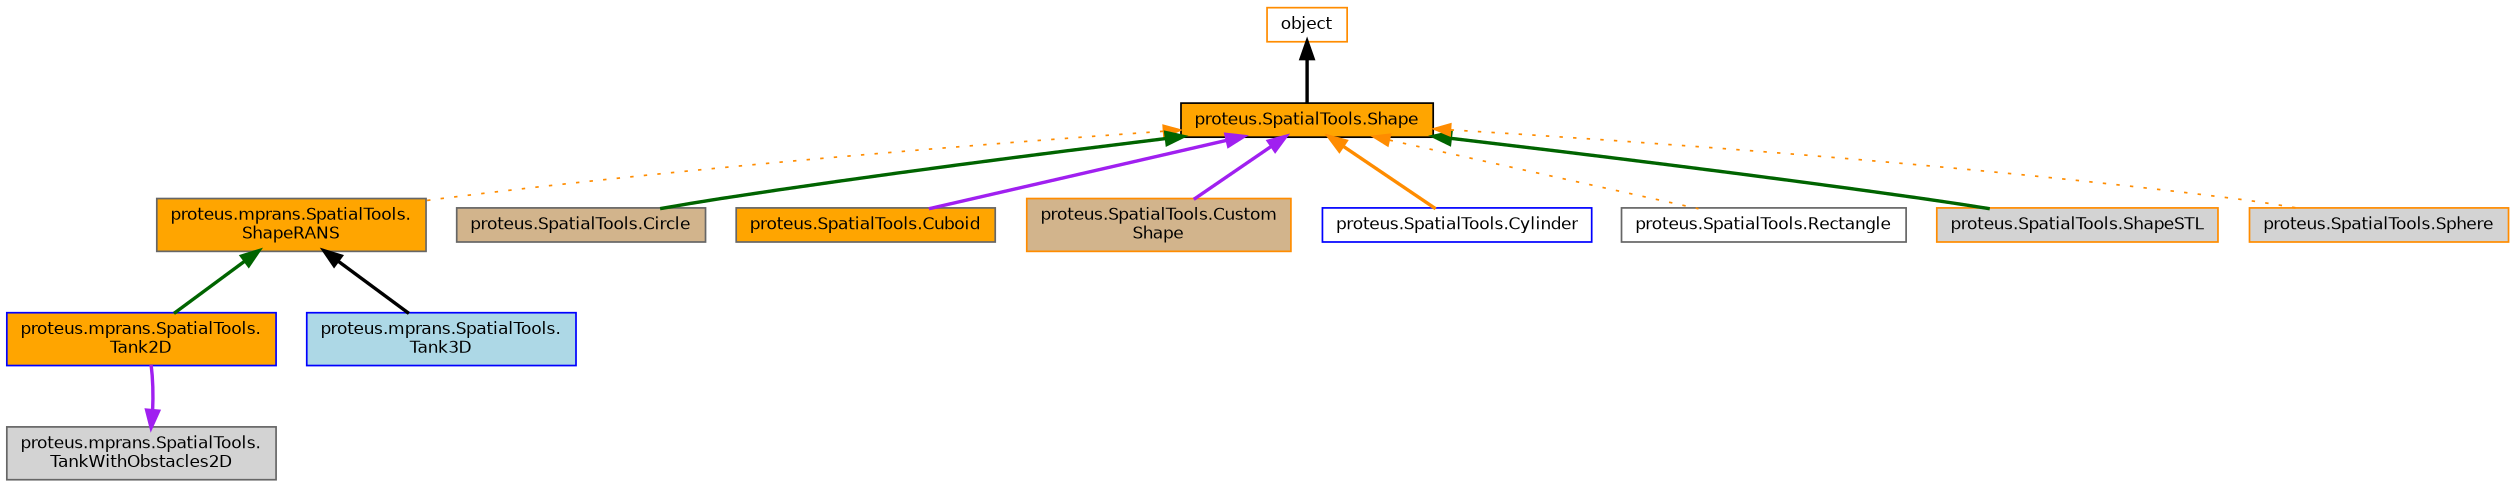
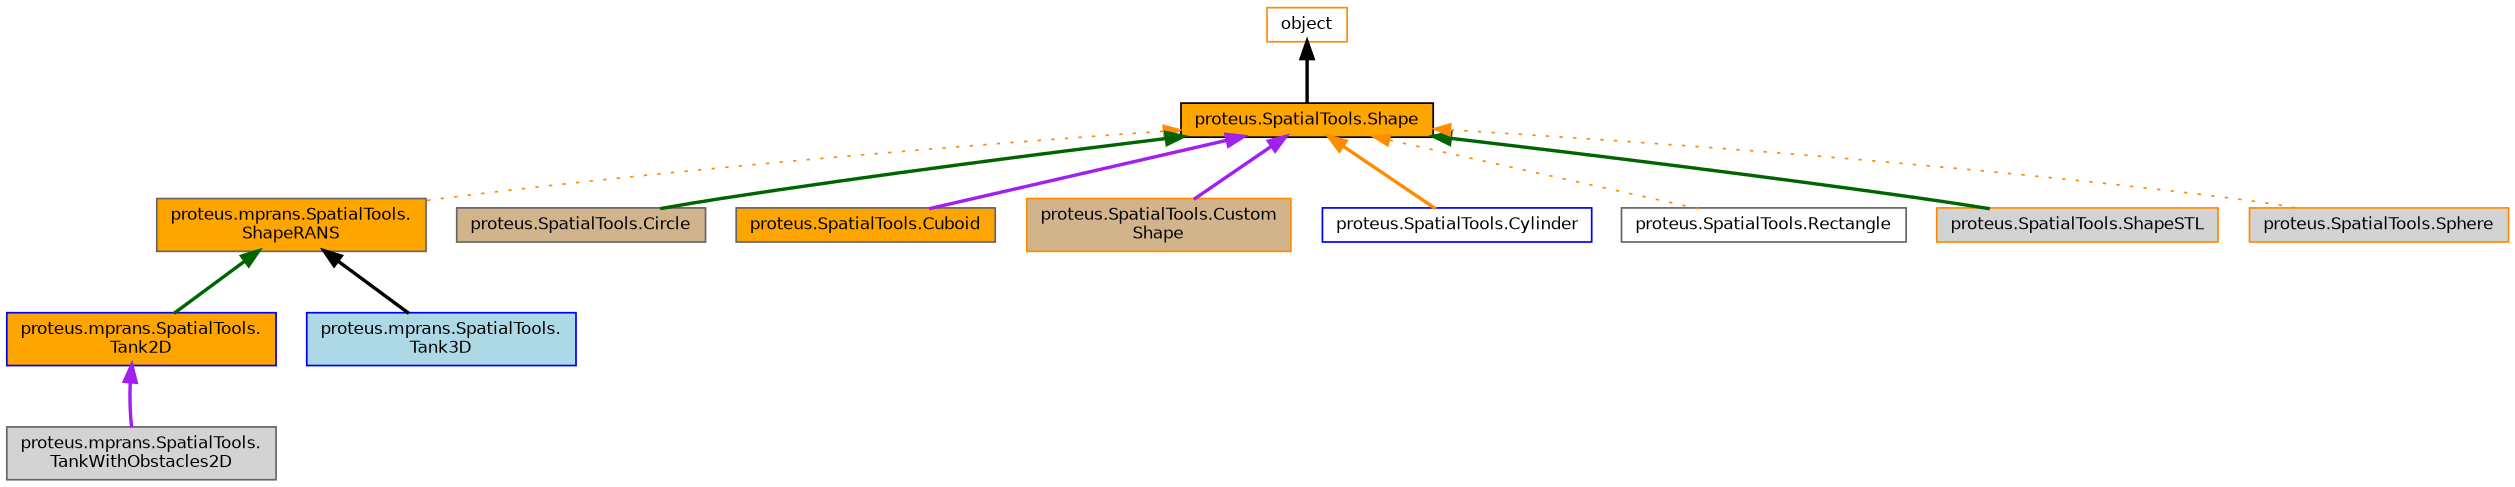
(153, 388) -> (130, 405)
